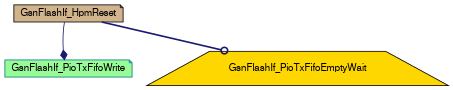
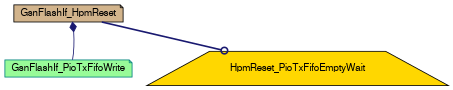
(63, 36) -> (74, 46)
(298, 68) -> (298, 68)
